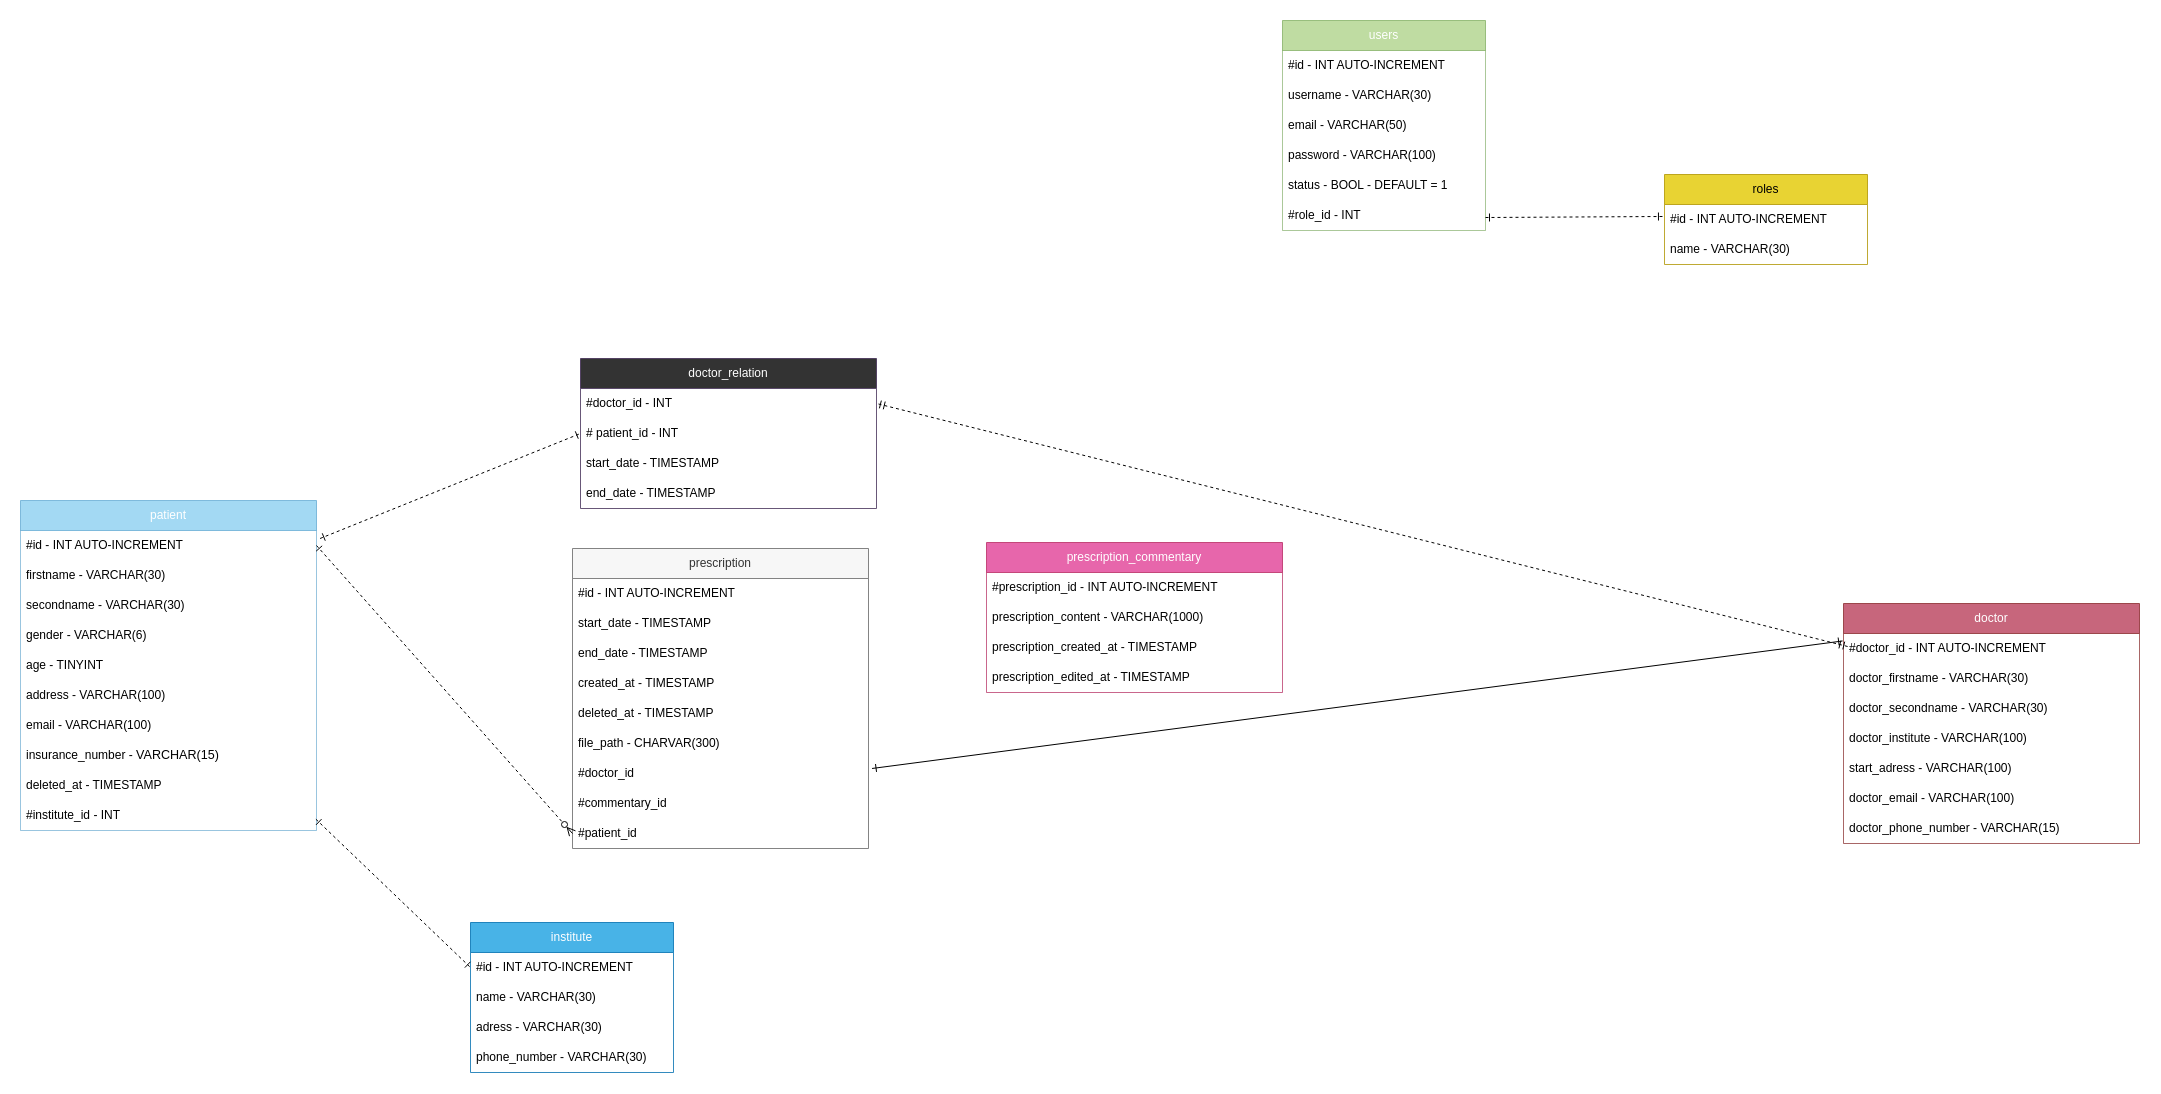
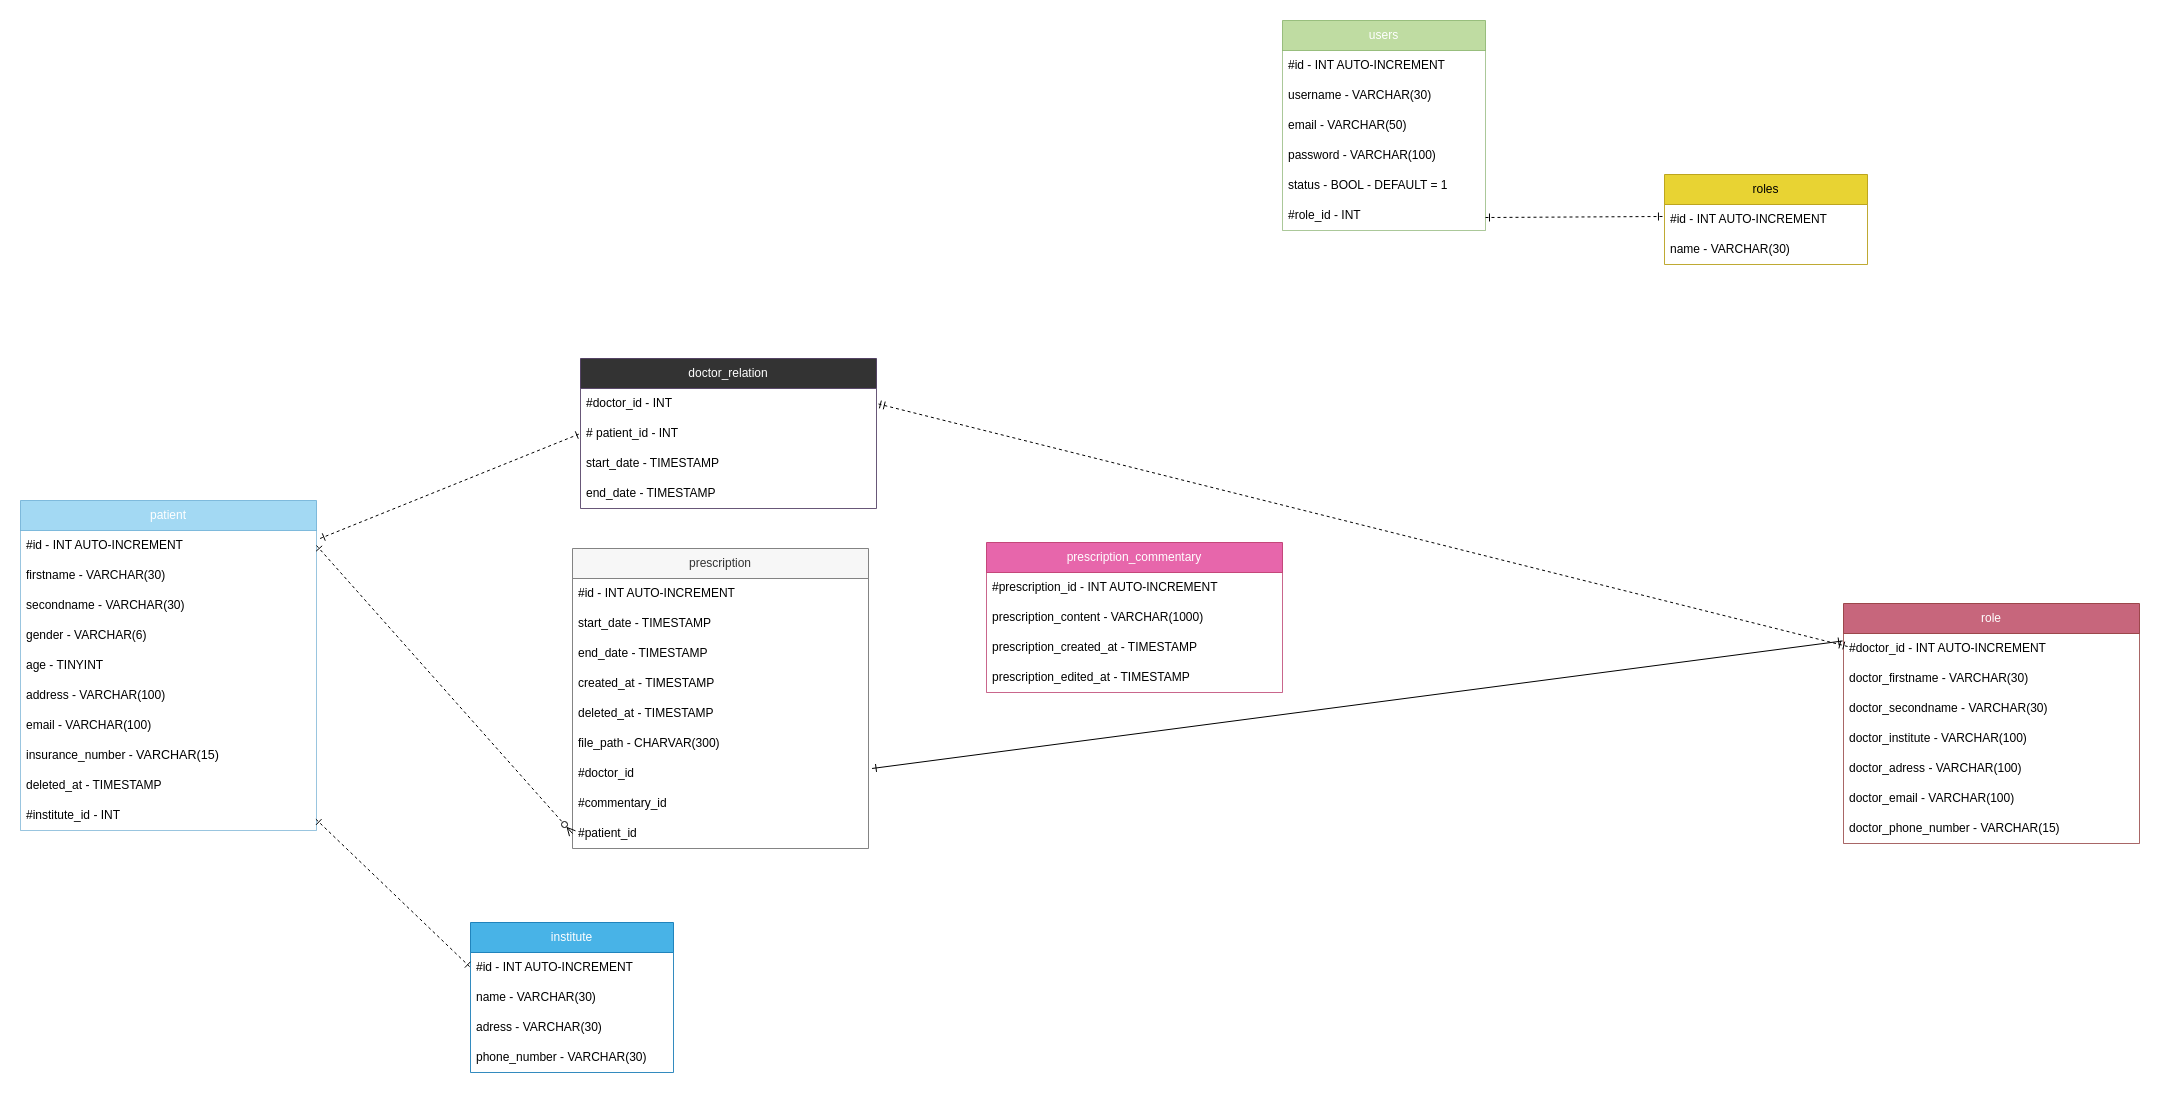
(1992, 619) -> (1992, 619)
(1937, 769) -> (1940, 769)
